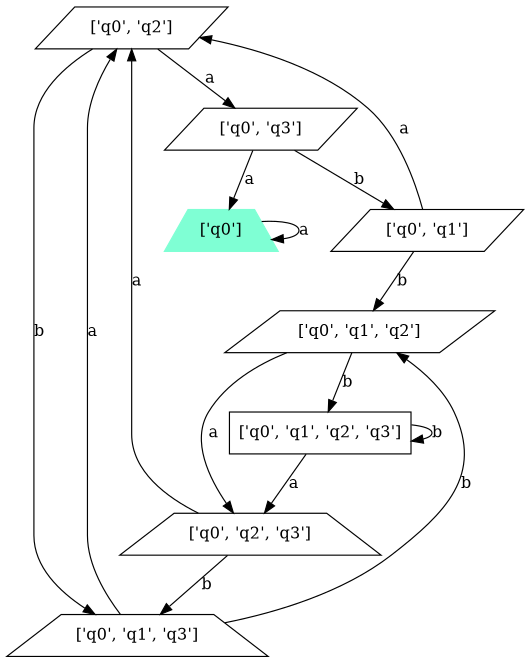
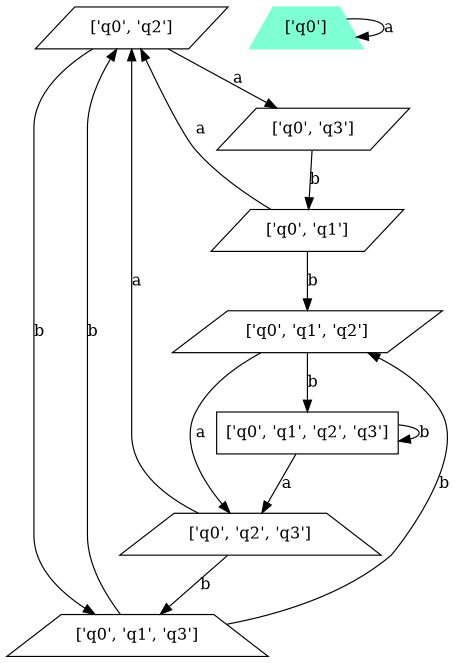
(243, 174) -> none
(93, 332) -> (93, 332)
